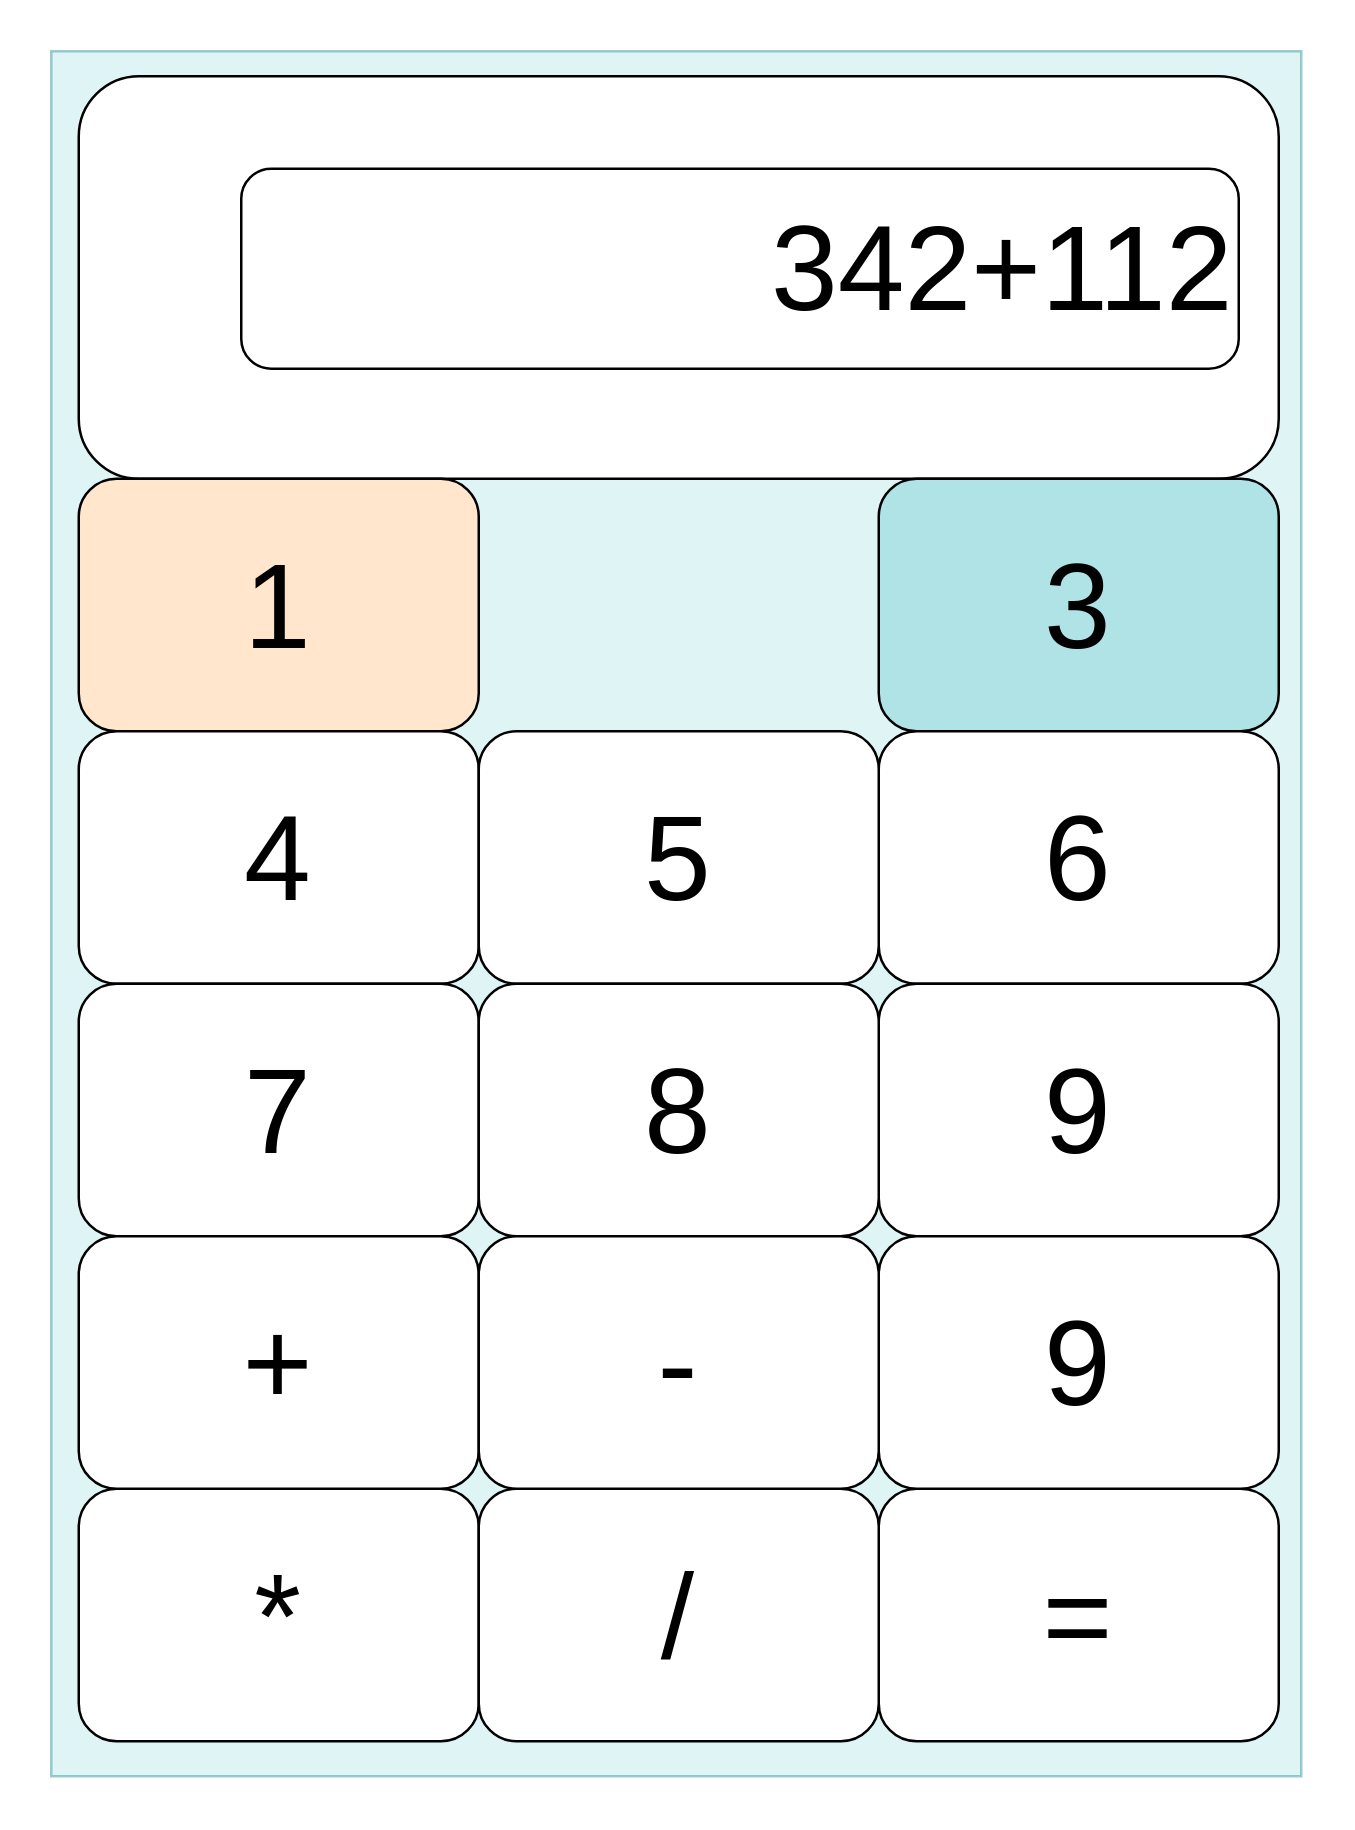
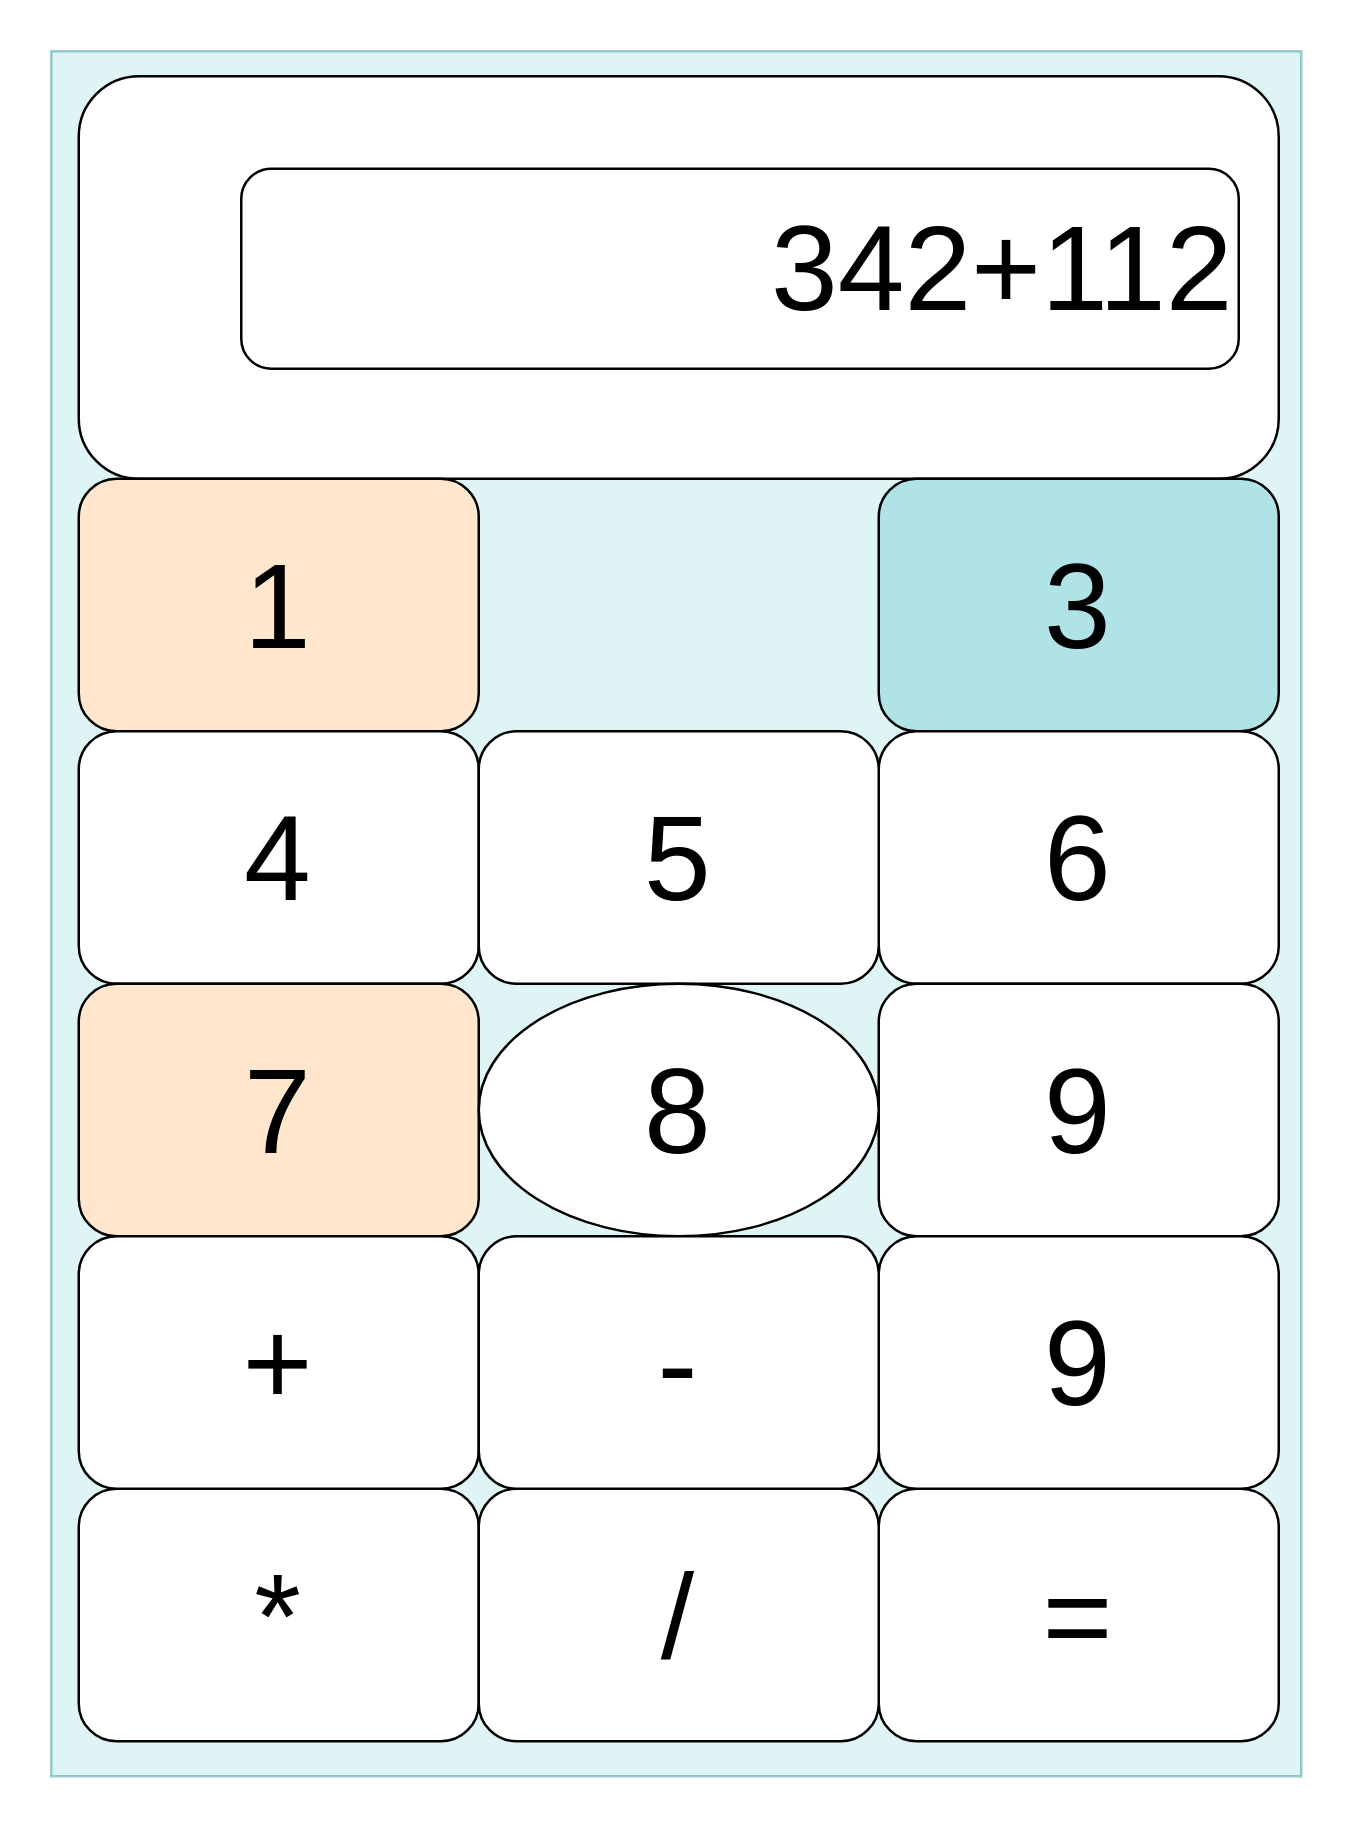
(279, 1110) -> (279, 1110)
(679, 1110) -> (679, 1110)
